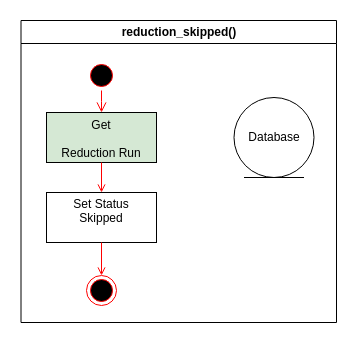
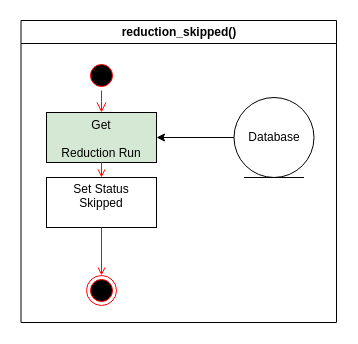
none -> (199, 138)
(102, 218) -> (102, 203)
